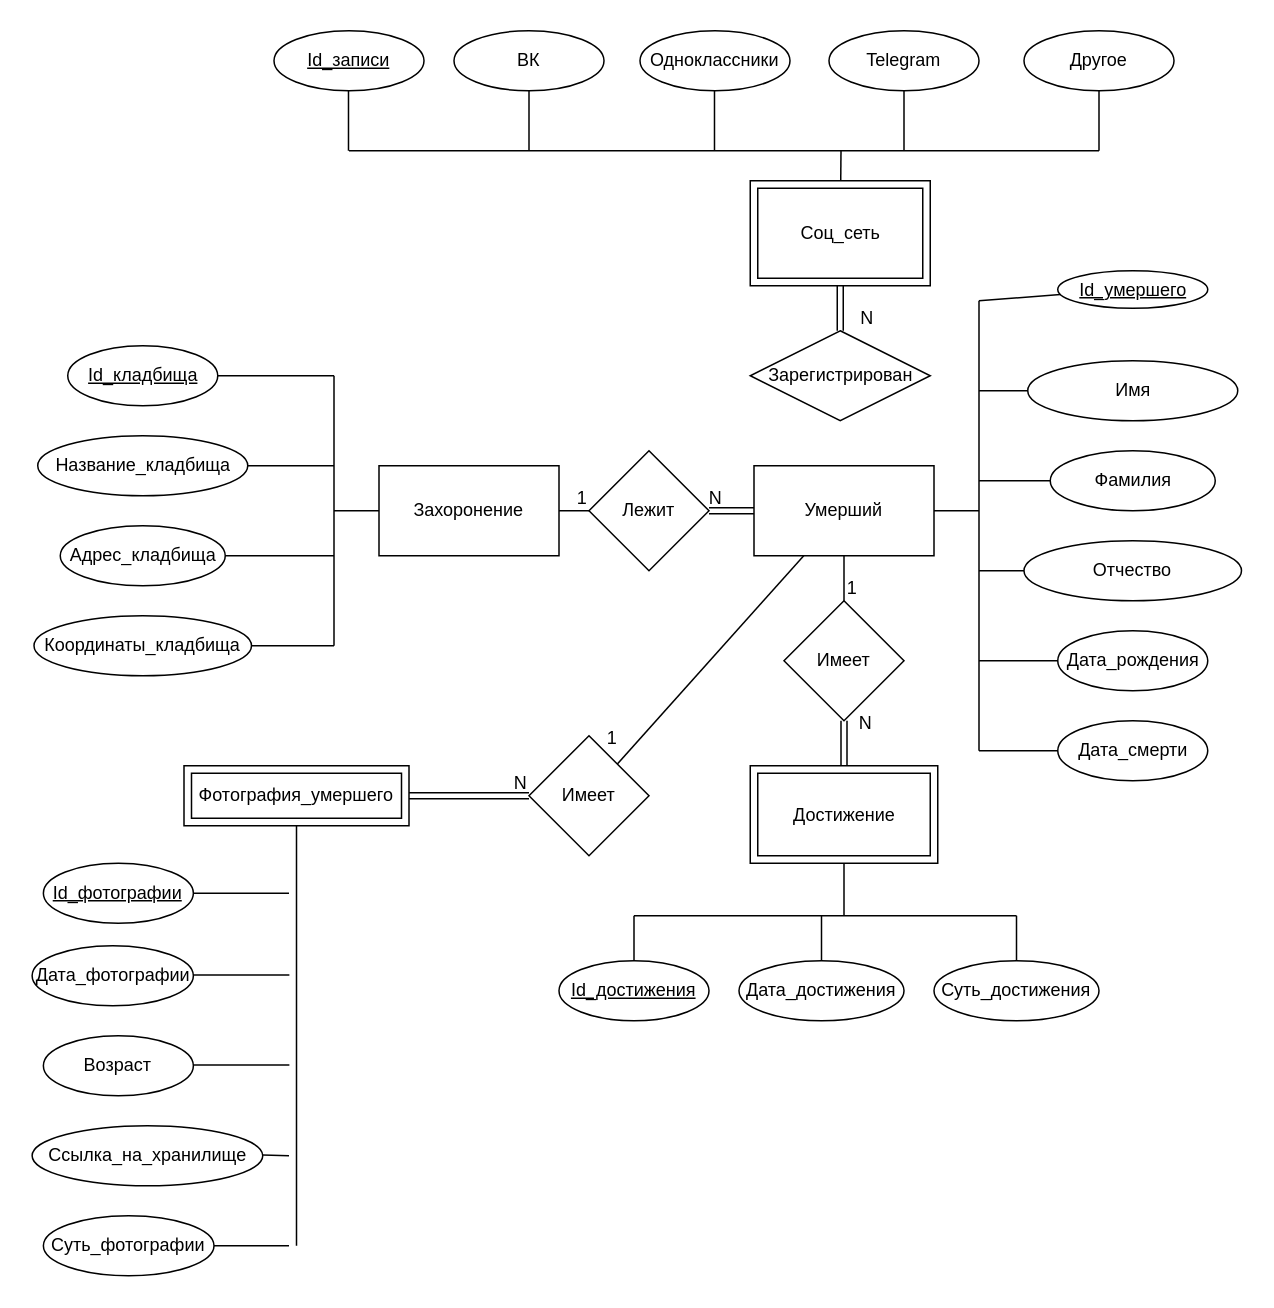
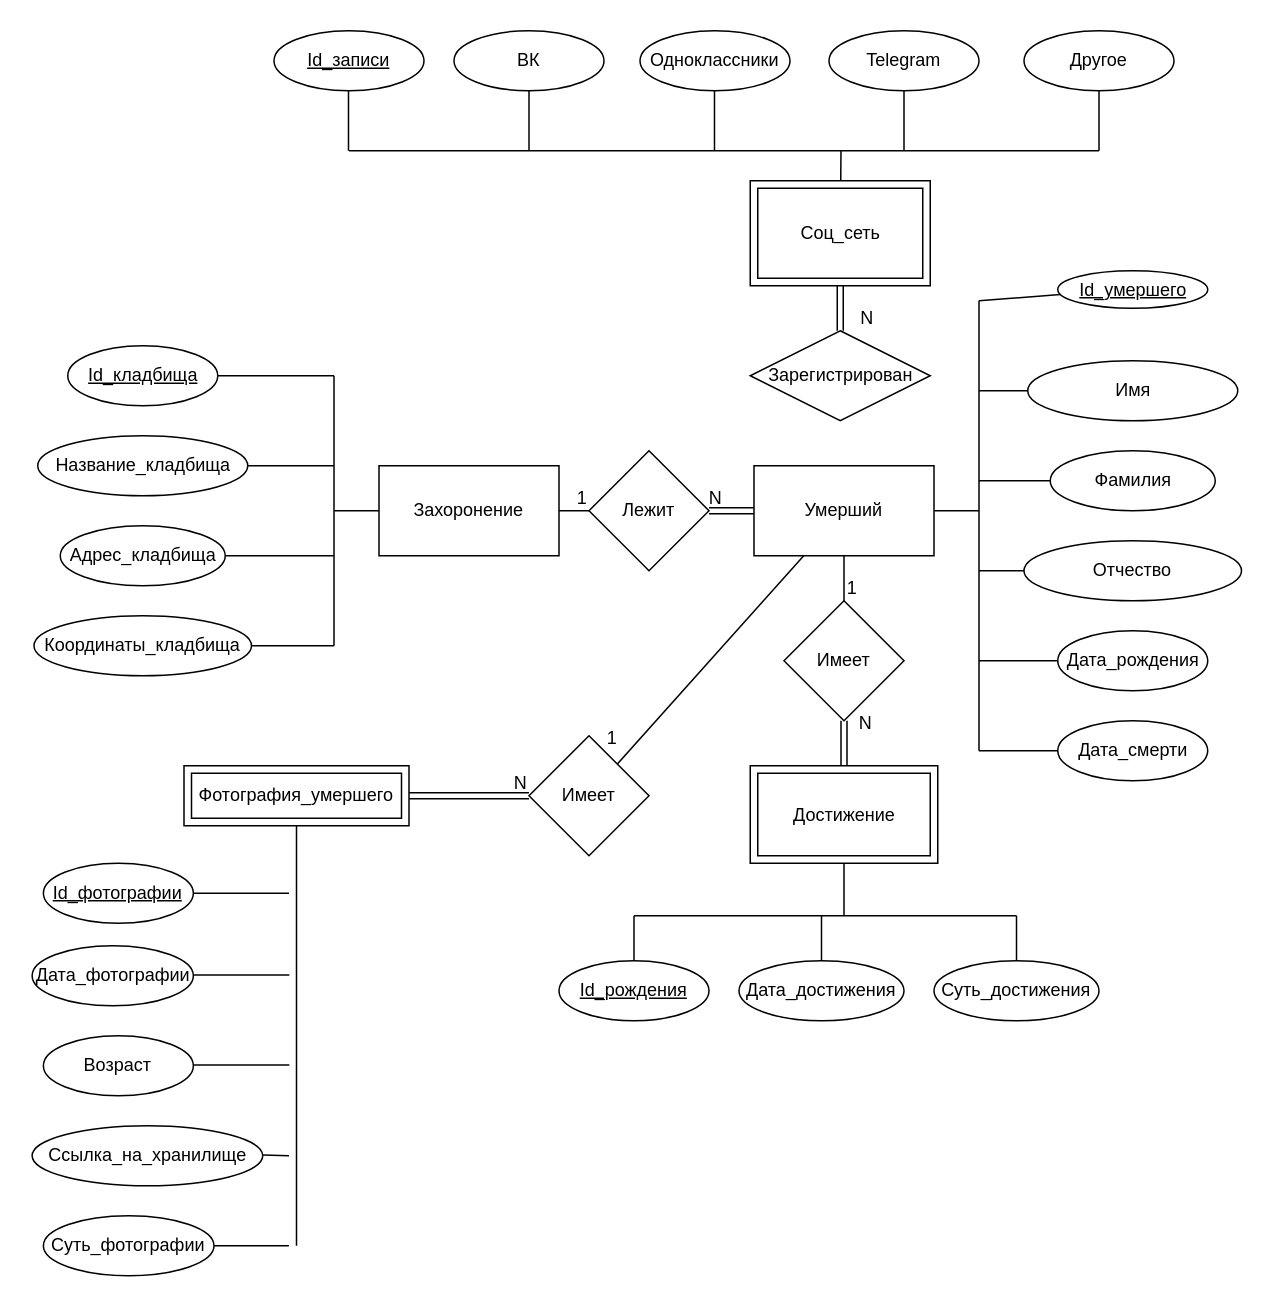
(634, 991) -> (634, 991)
